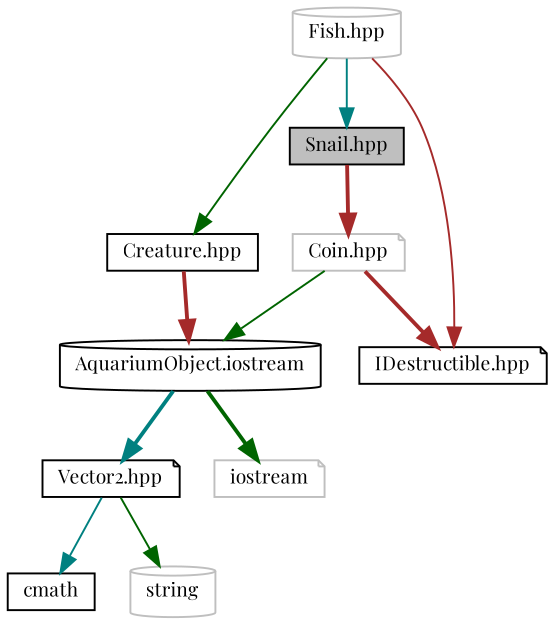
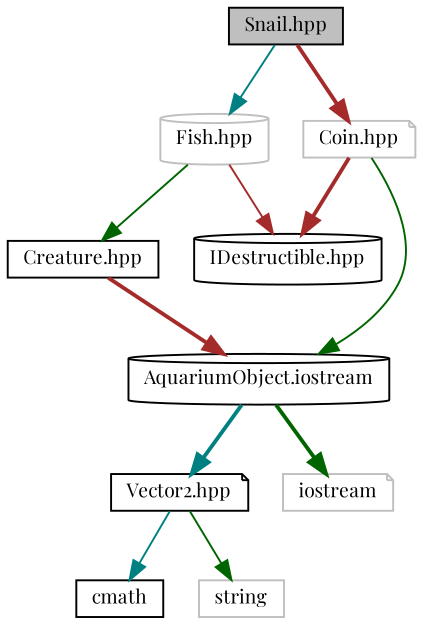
(347, 83) -> (258, 71)
(453, 366) -> (288, 259)
(173, 592) -> (241, 599)
